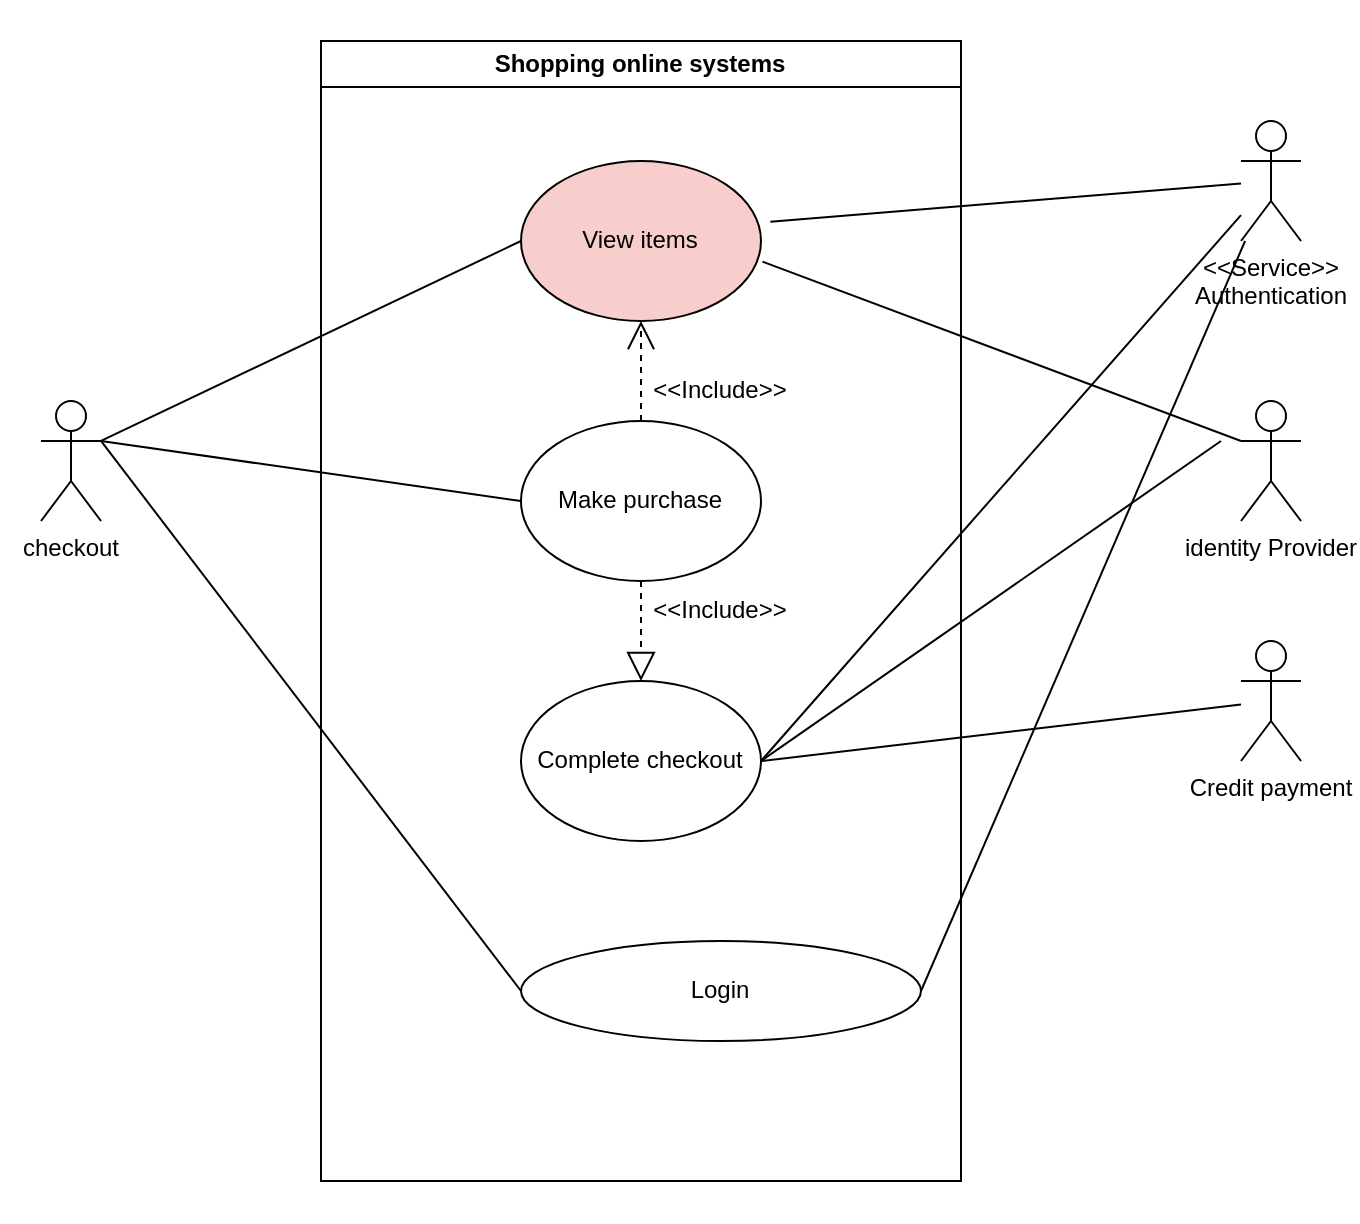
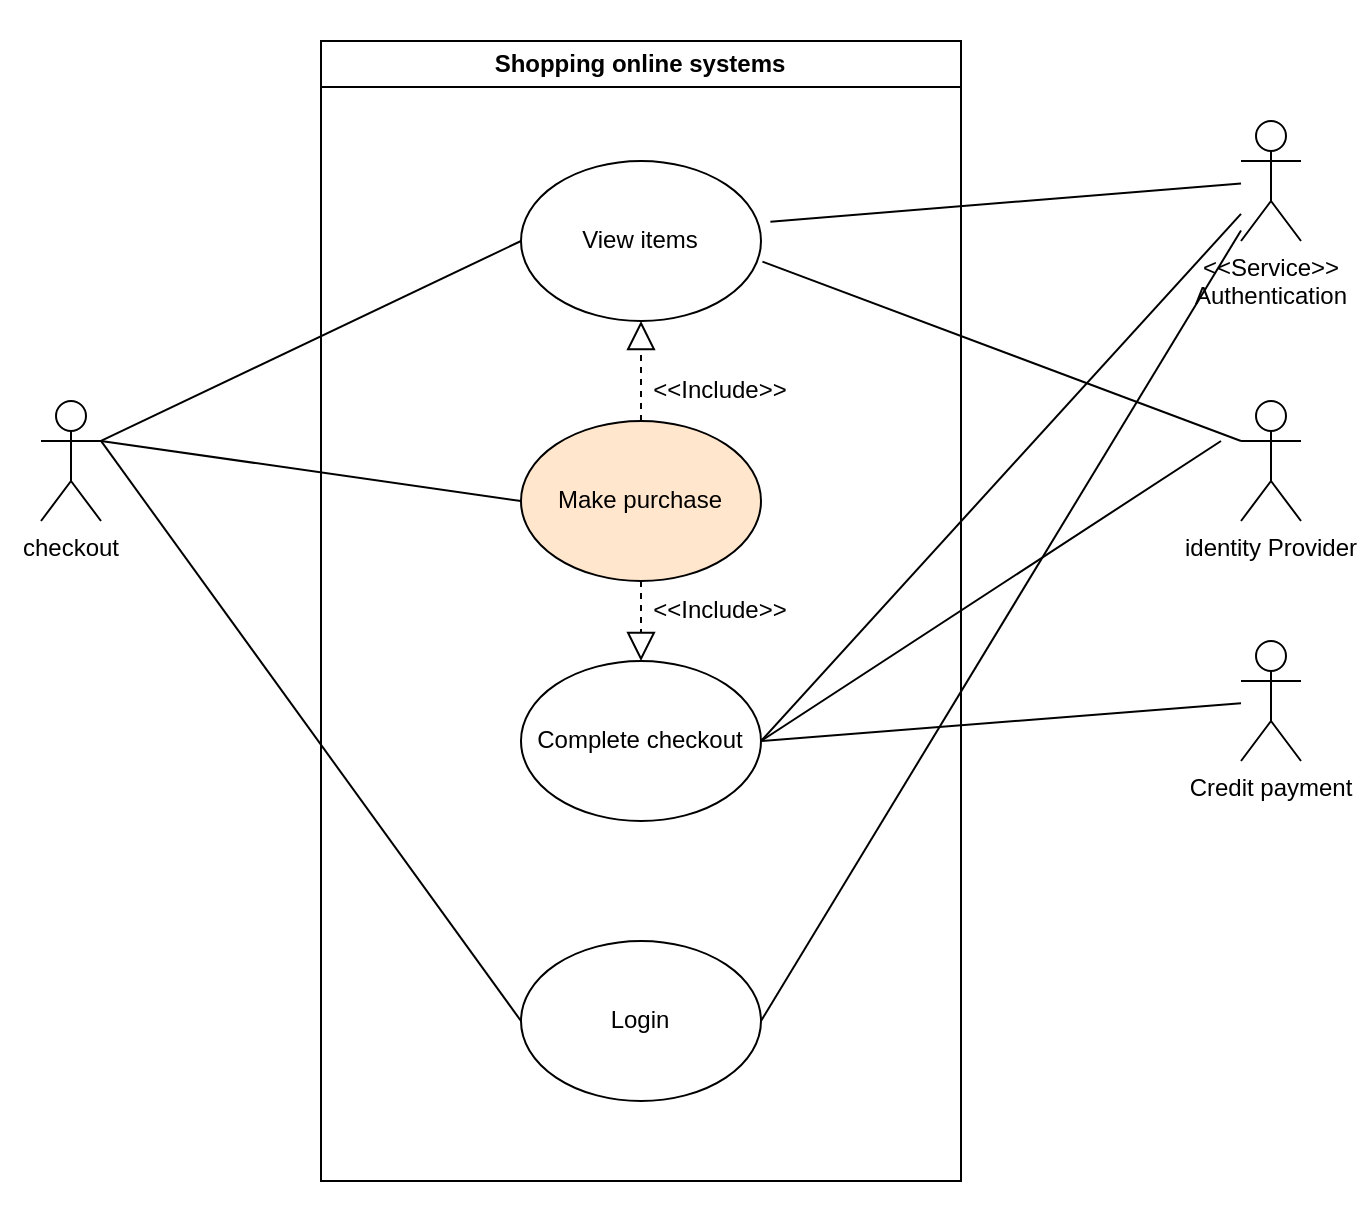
(641, 241) -> (641, 241)
(641, 341) -> (641, 350)
(641, 501) -> (641, 501)
(641, 761) -> (641, 741)
(721, 991) -> (641, 1021)
